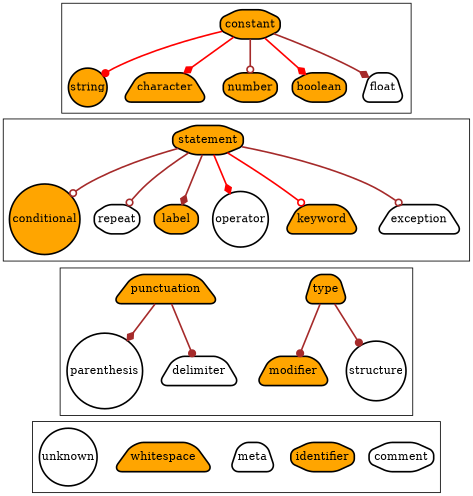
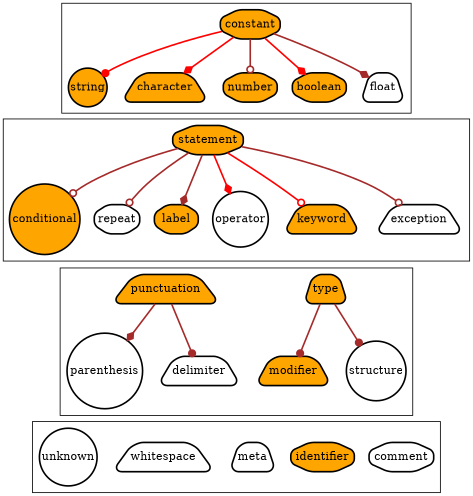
(163, 457) -> (163, 457)
